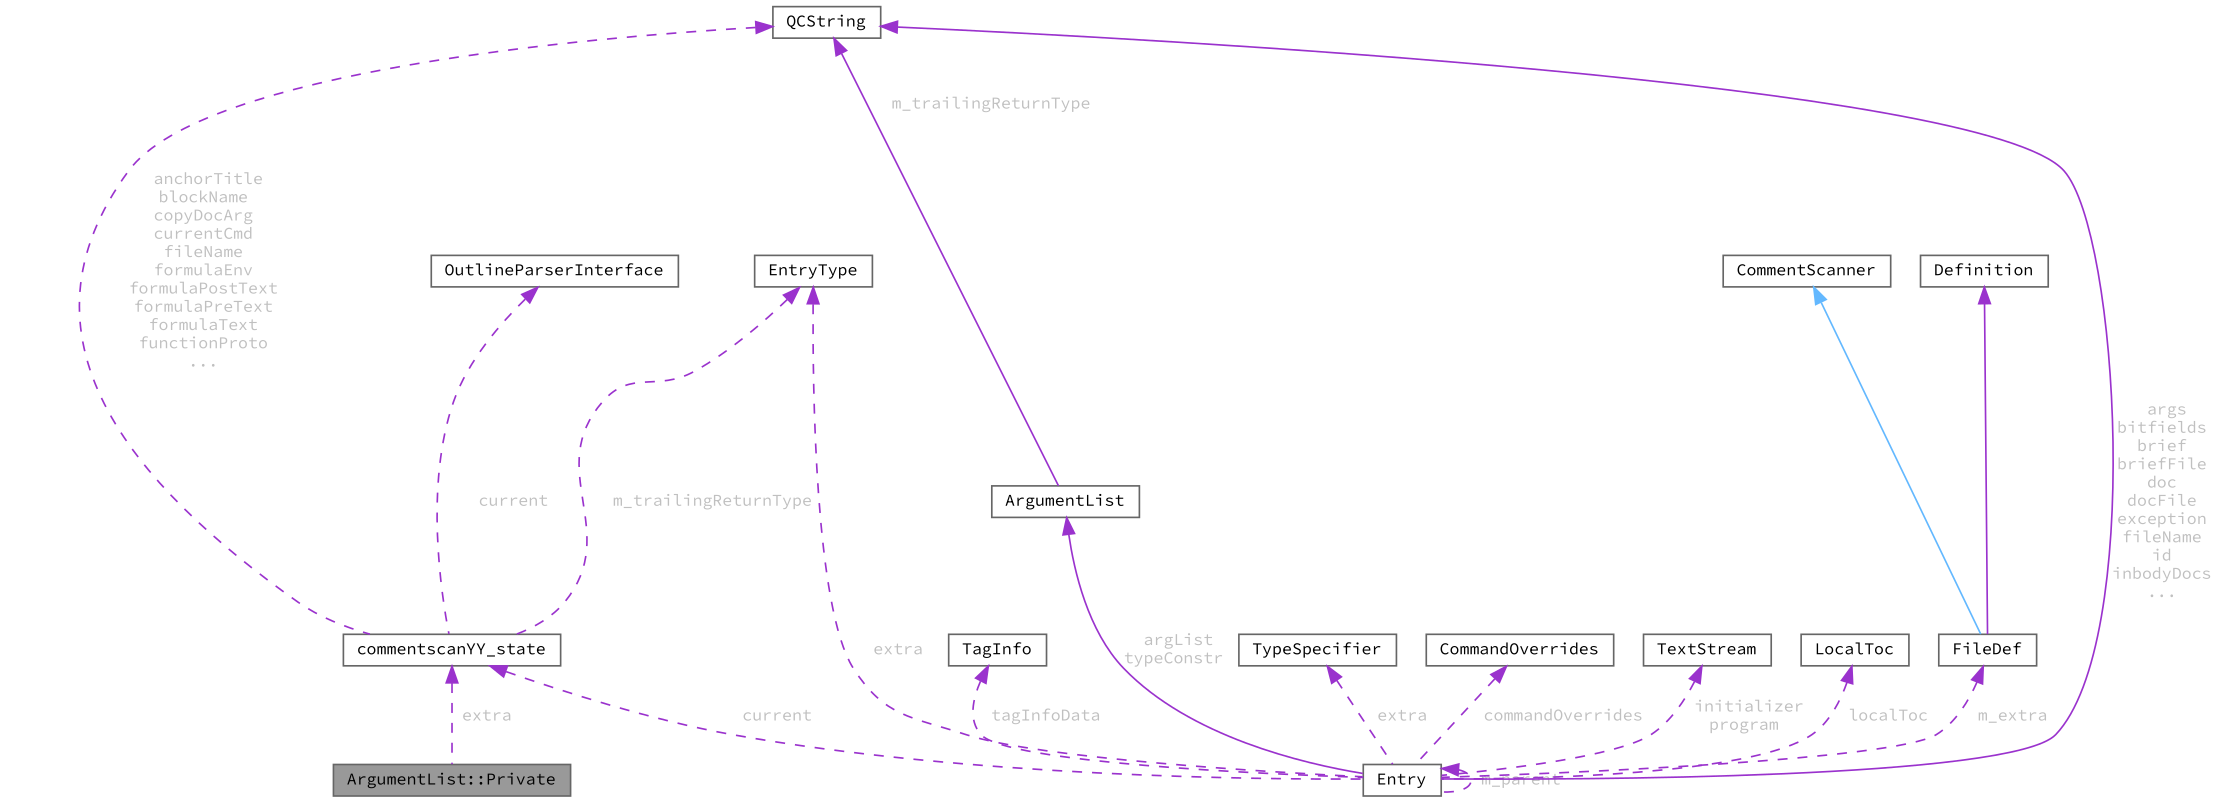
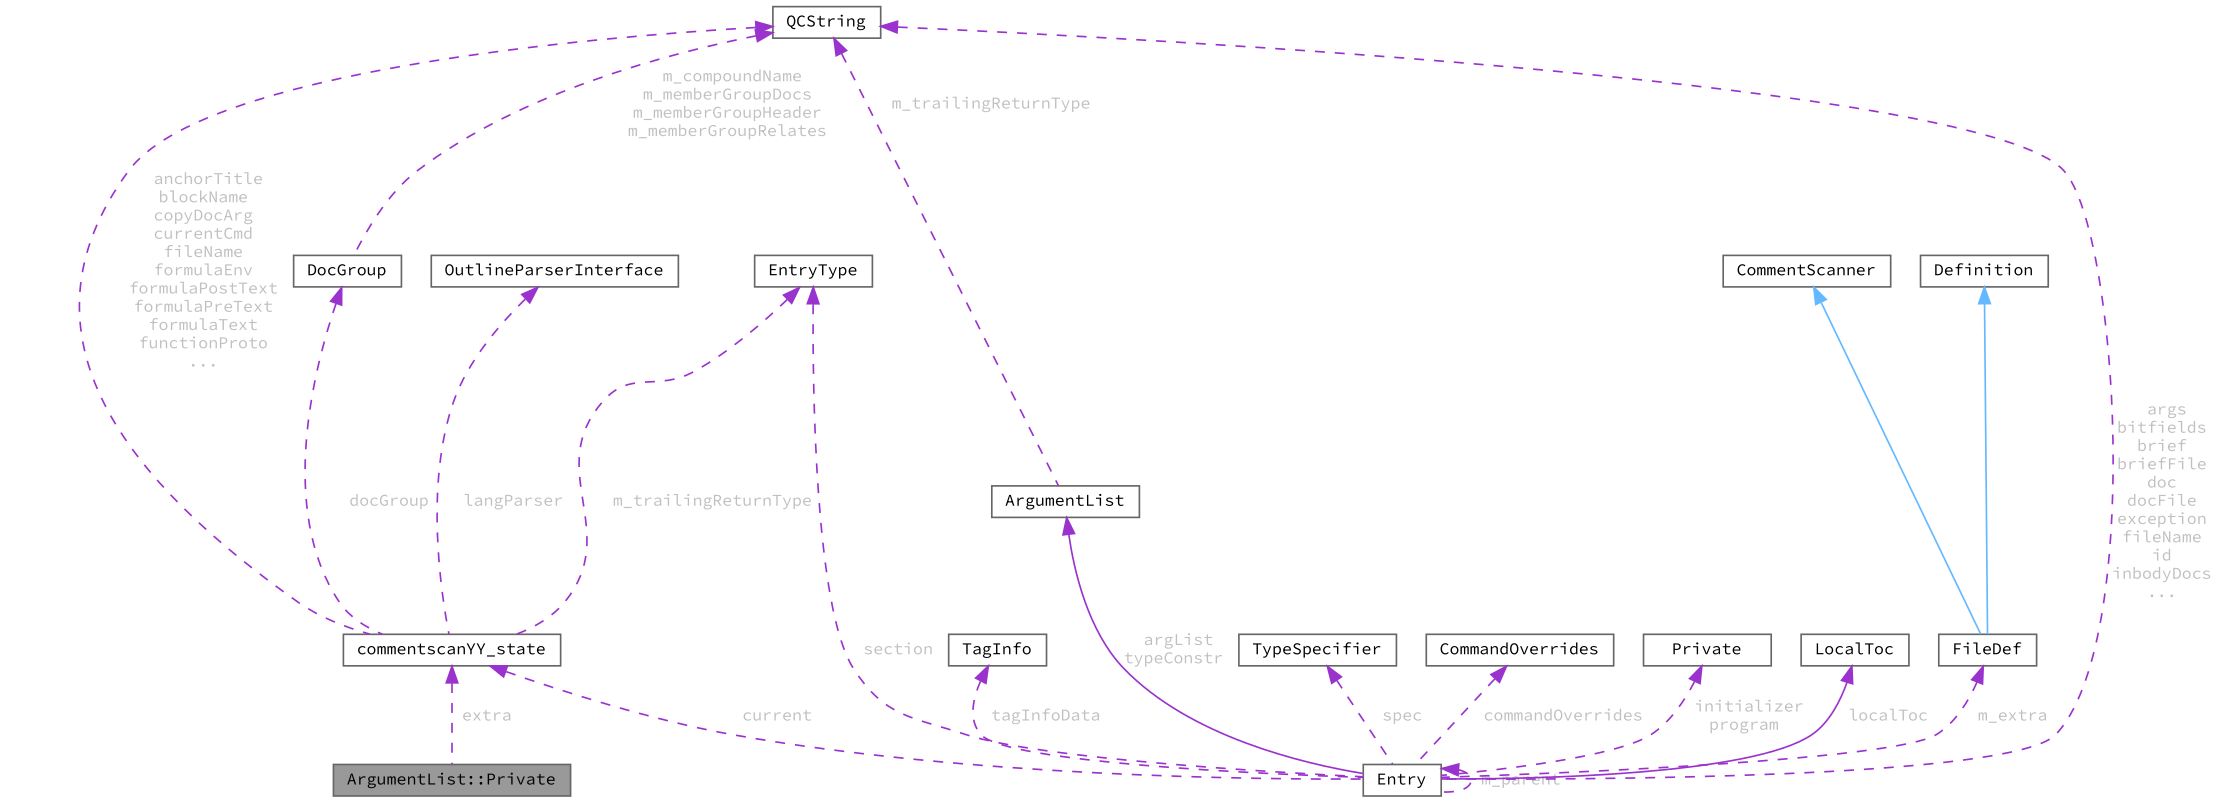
(2068, 179) -> (2068, 179)
(950, 270) -> (950, 270)
none -> (348, 271)
(1986, 469) -> (1986, 469)
(509, 502) -> (509, 502)
(894, 650) -> (894, 650)
(1707, 650) -> (1707, 650)
(1398, 716) -> (1398, 716)
(1661, 770) -> (1661, 770)
